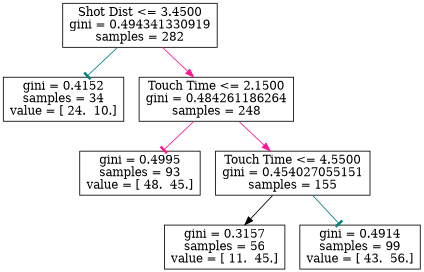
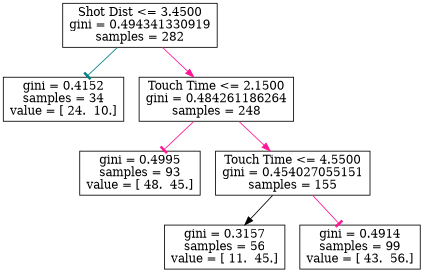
(325, 209) -> (325, 209)
